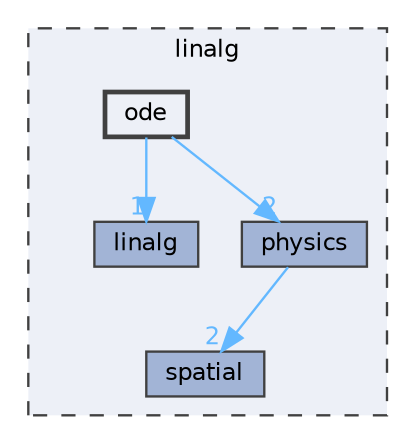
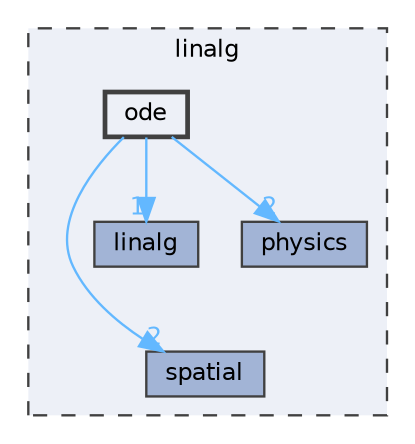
(262, 300) -> (68, 244)
